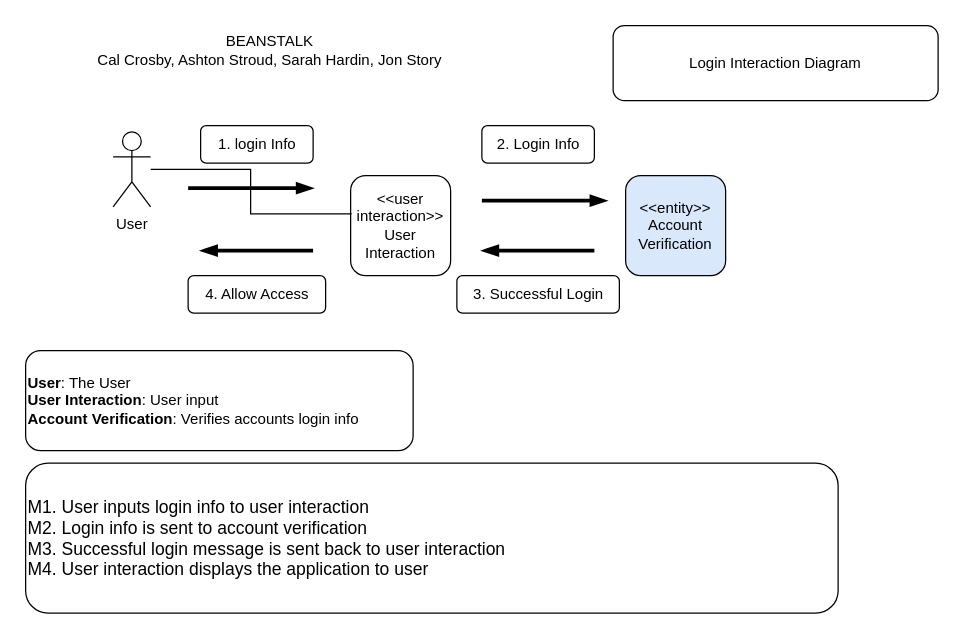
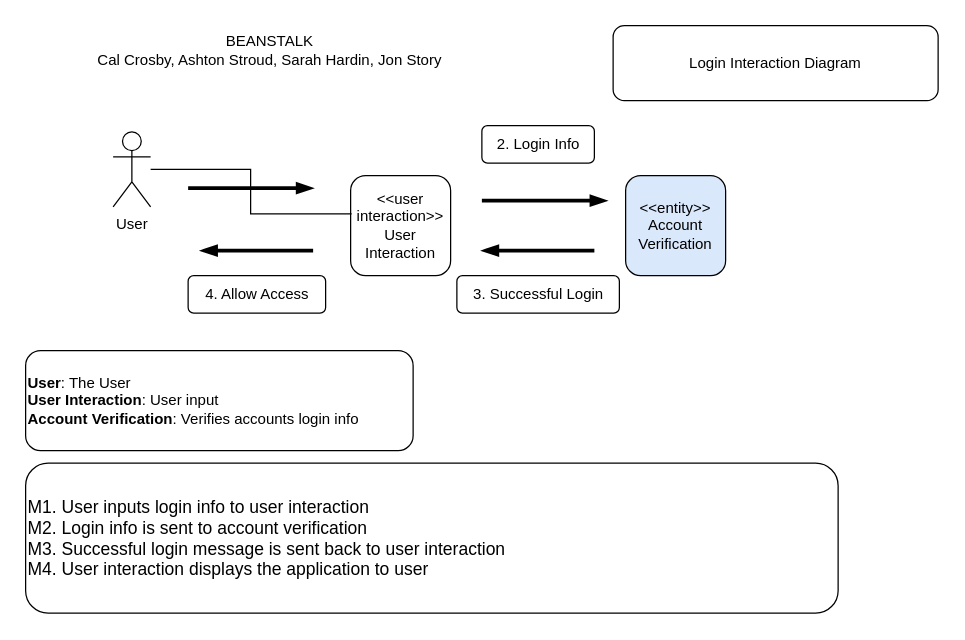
(257, 144) -> none
